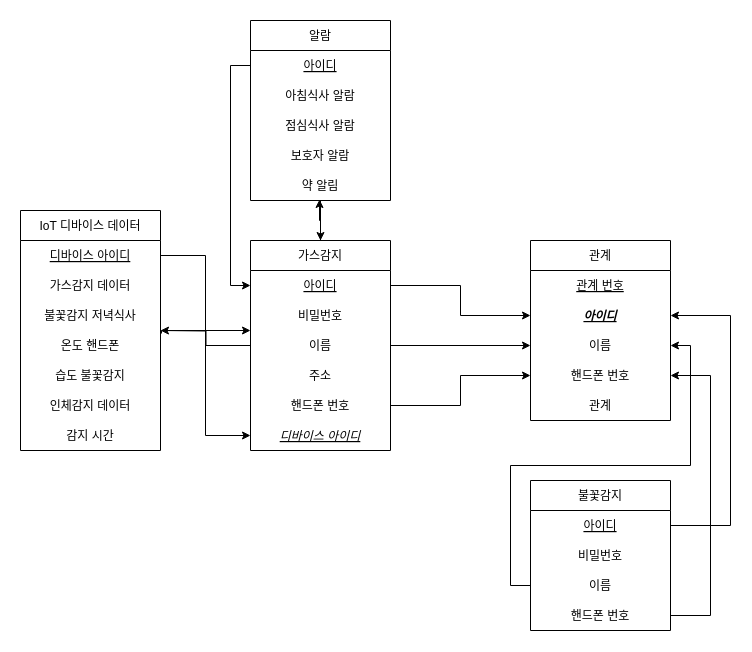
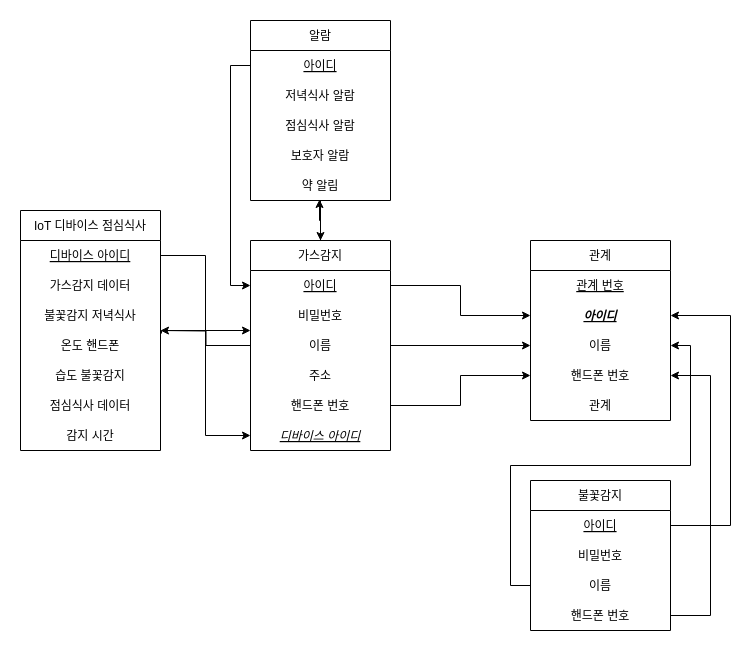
(320, 96) -> (320, 96)
(90, 226) -> (90, 226)
(90, 406) -> (90, 406)
